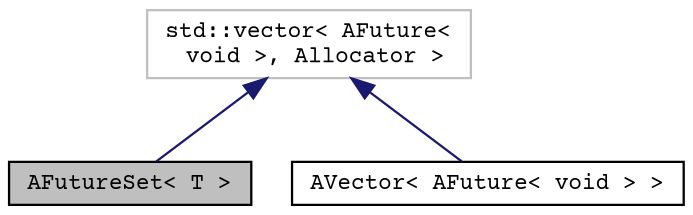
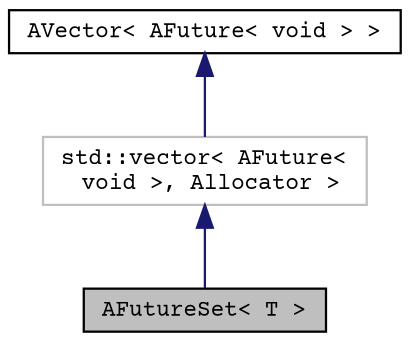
(416, 127) -> (205, 107)
